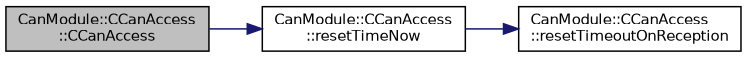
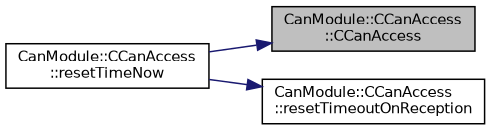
(228, 29) -> (233, 48)
